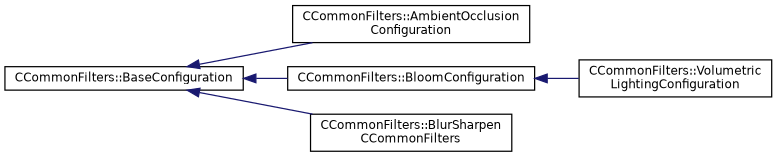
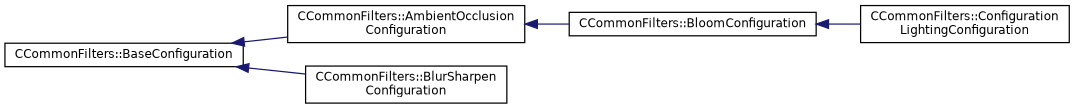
(272, 78) -> (553, 24)
(675, 78) -> (965, 24)
(411, 133) -> (406, 85)
